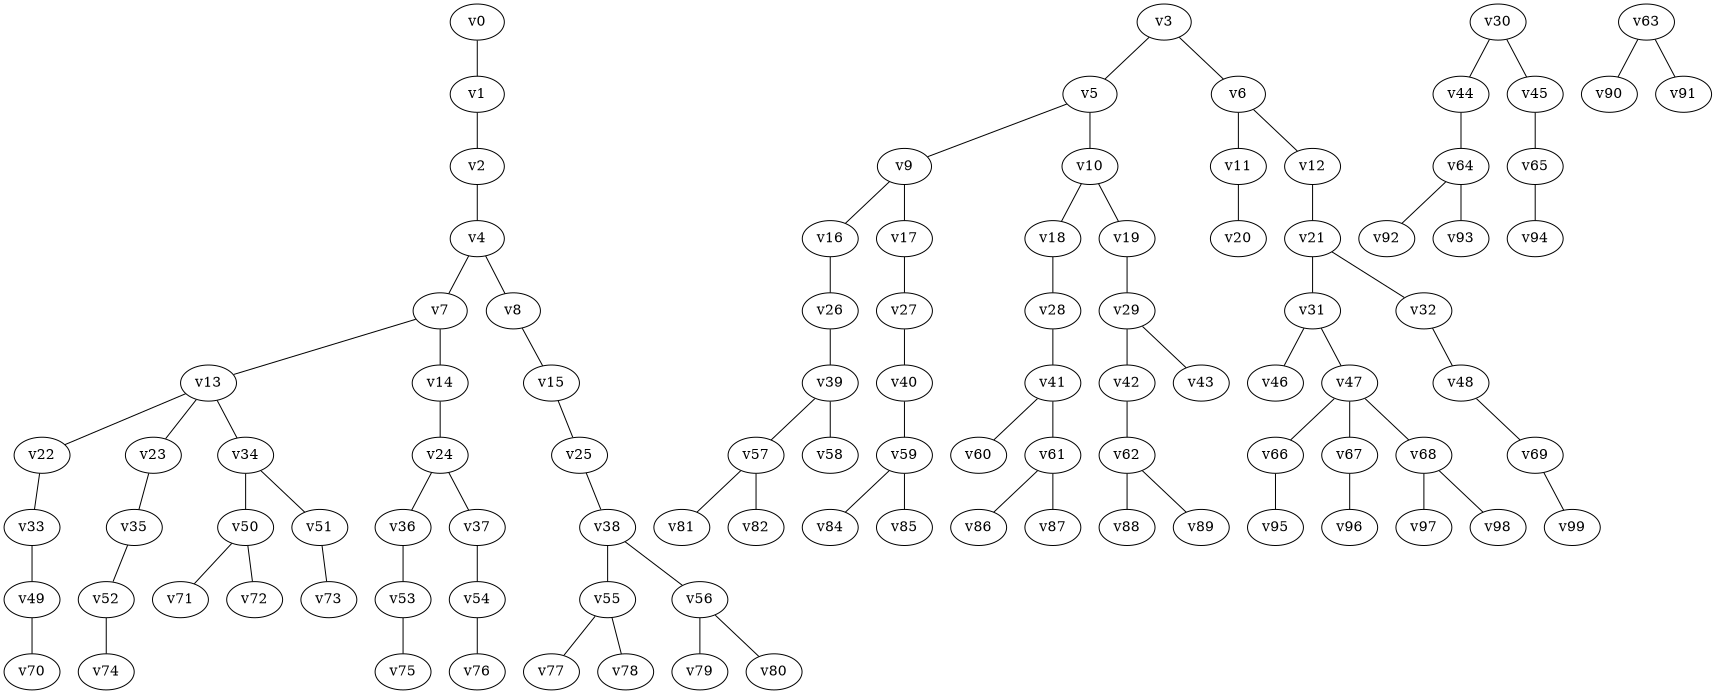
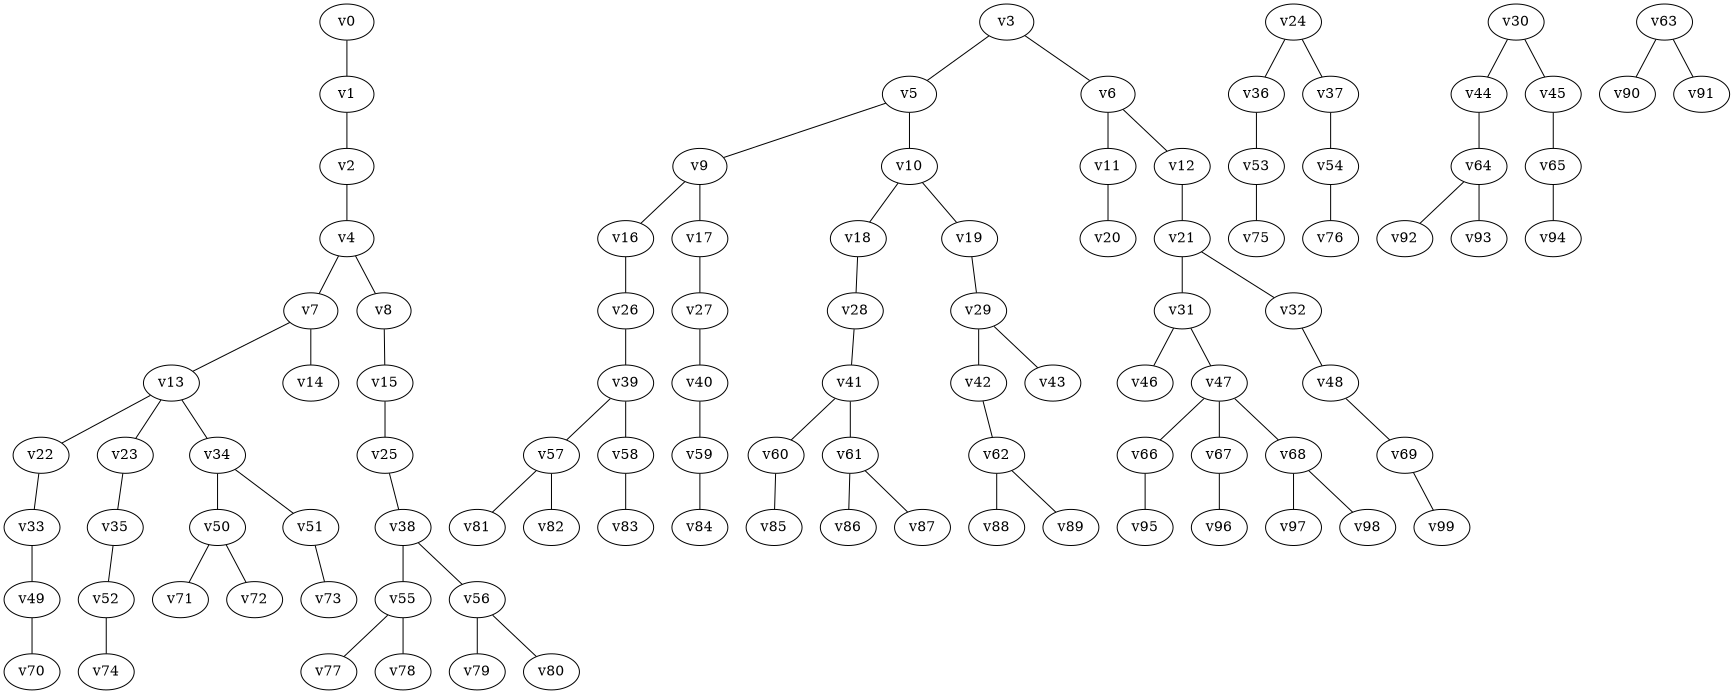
(440, 419) -> none
(904, 491) -> (775, 491)
none -> (626, 527)
